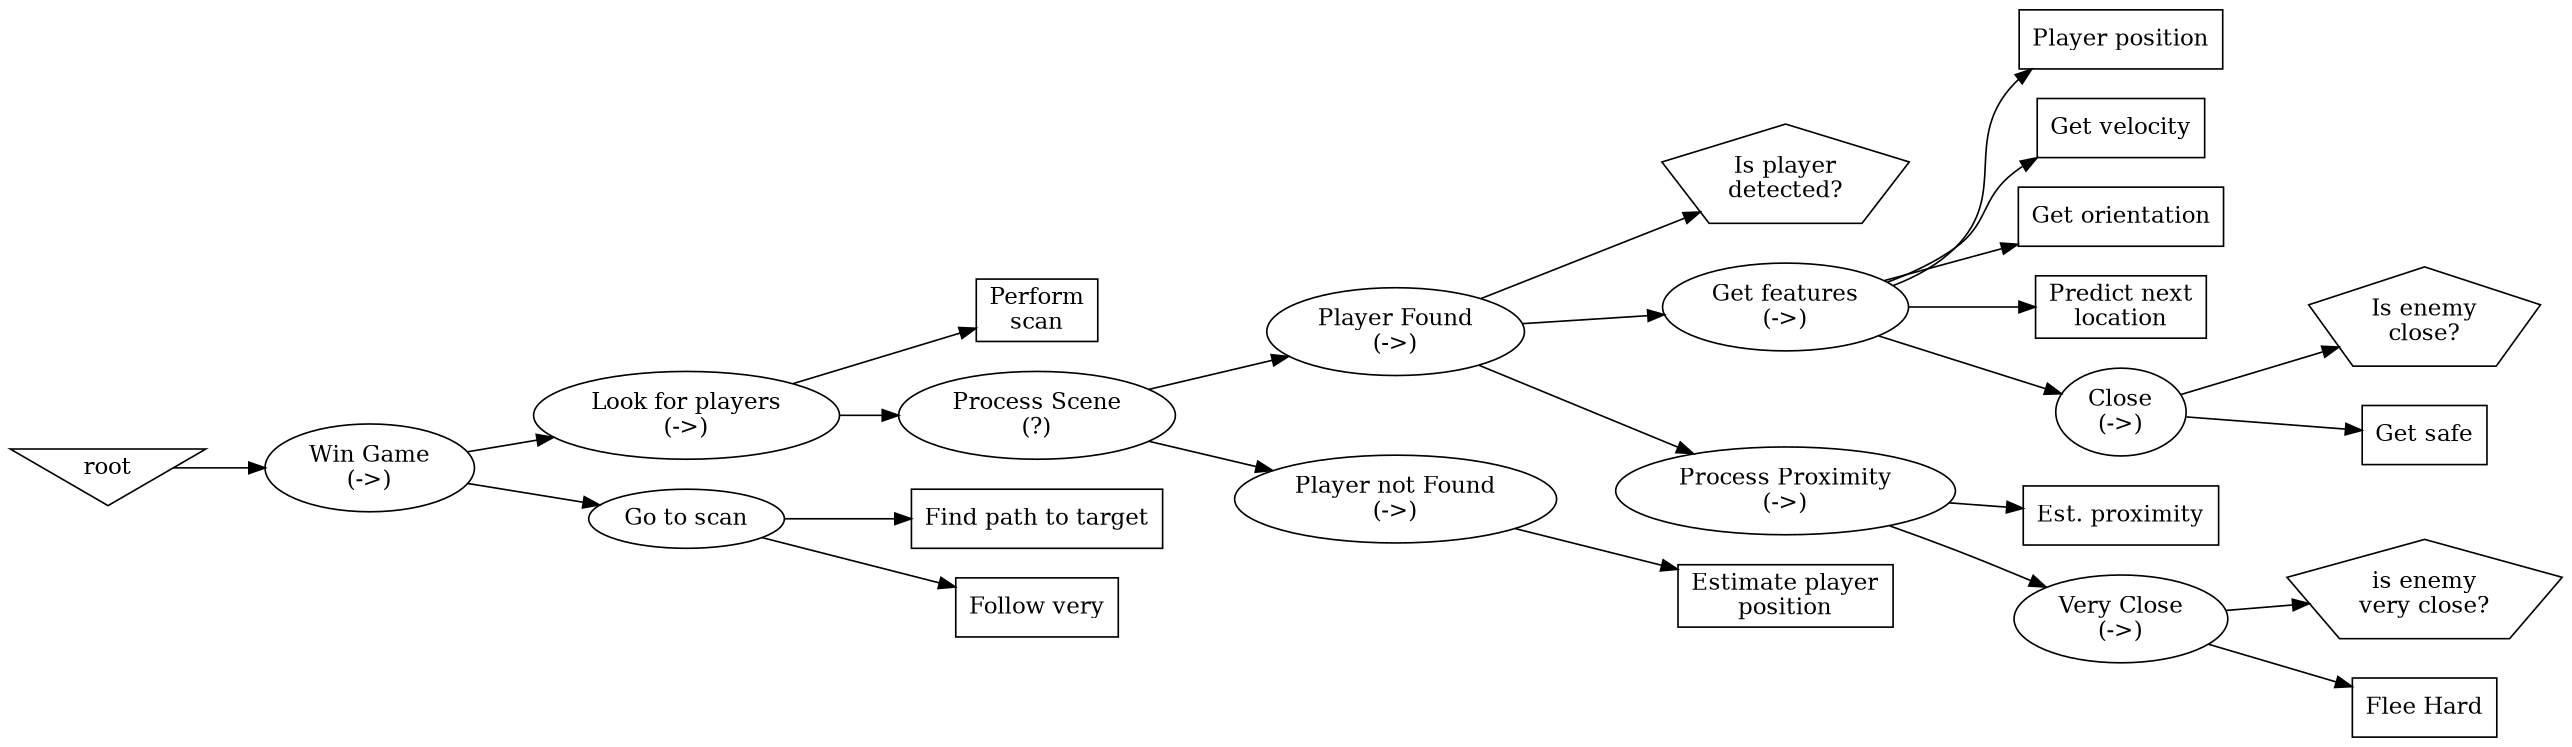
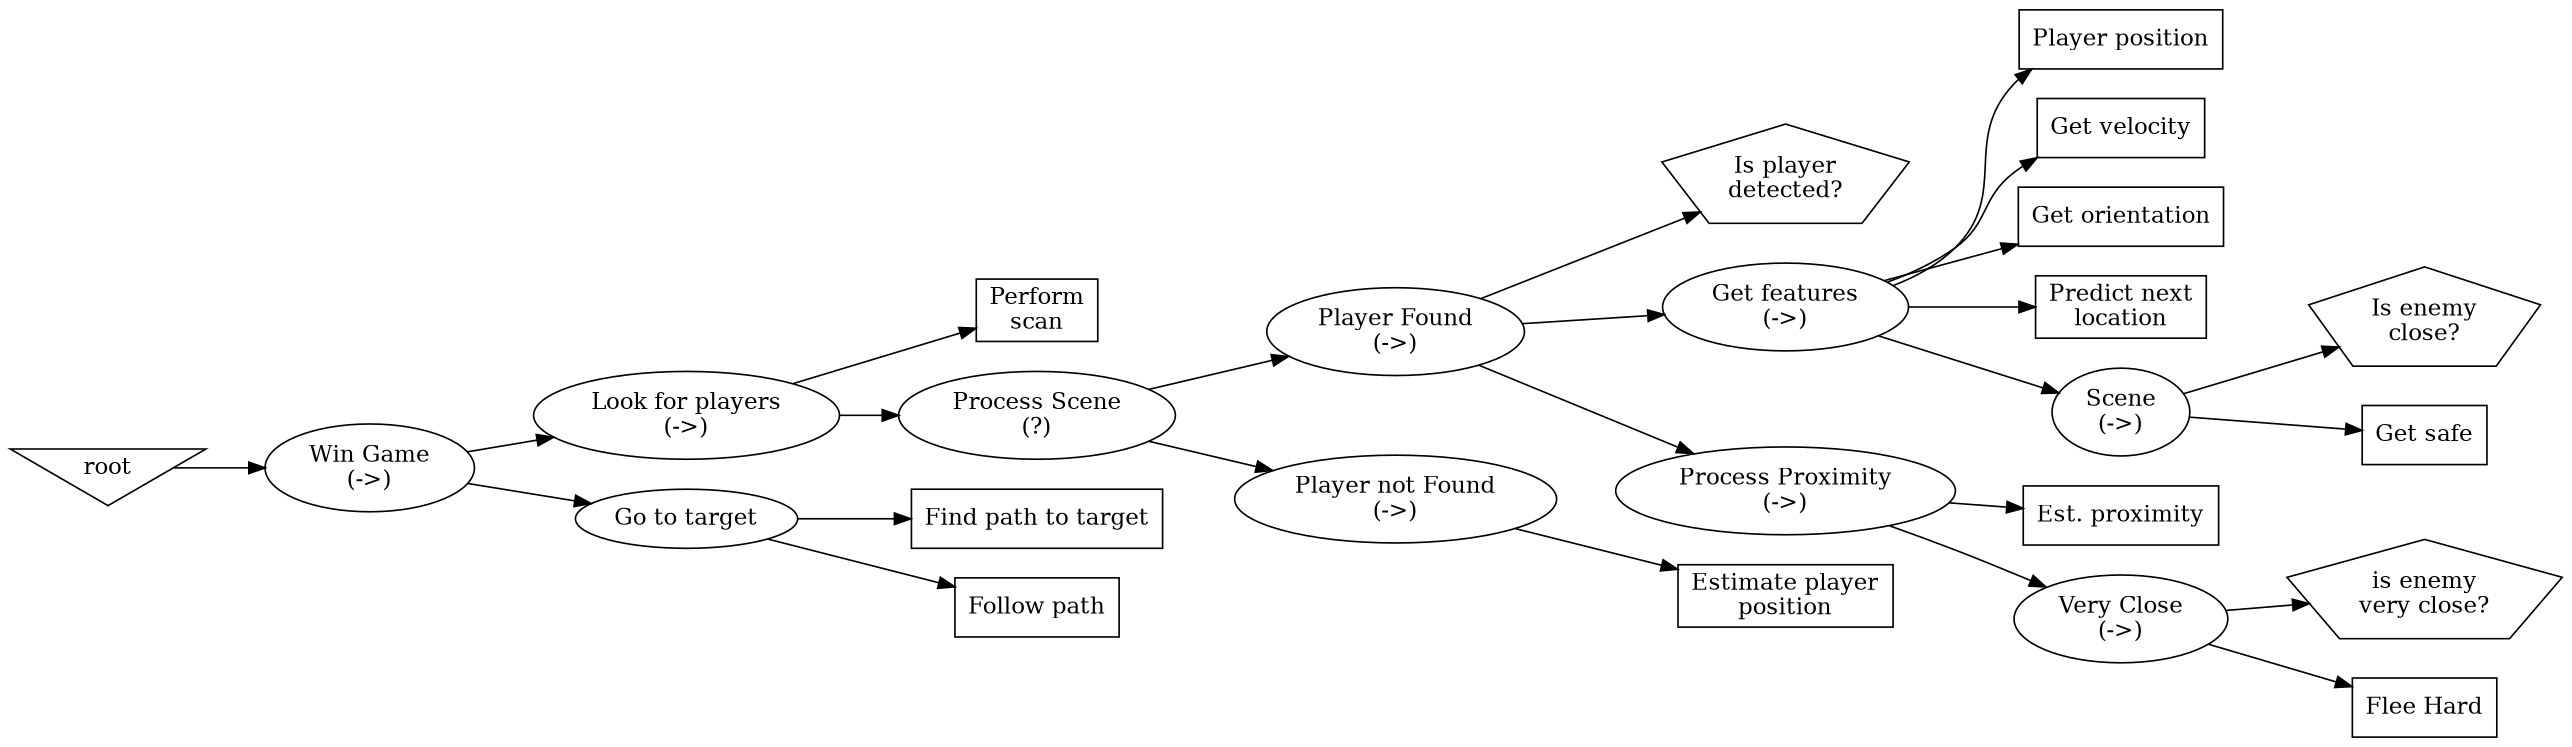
(2121, 412) -> (2121, 412)
(687, 519) -> (687, 519)
(1037, 607) -> (1037, 607)
